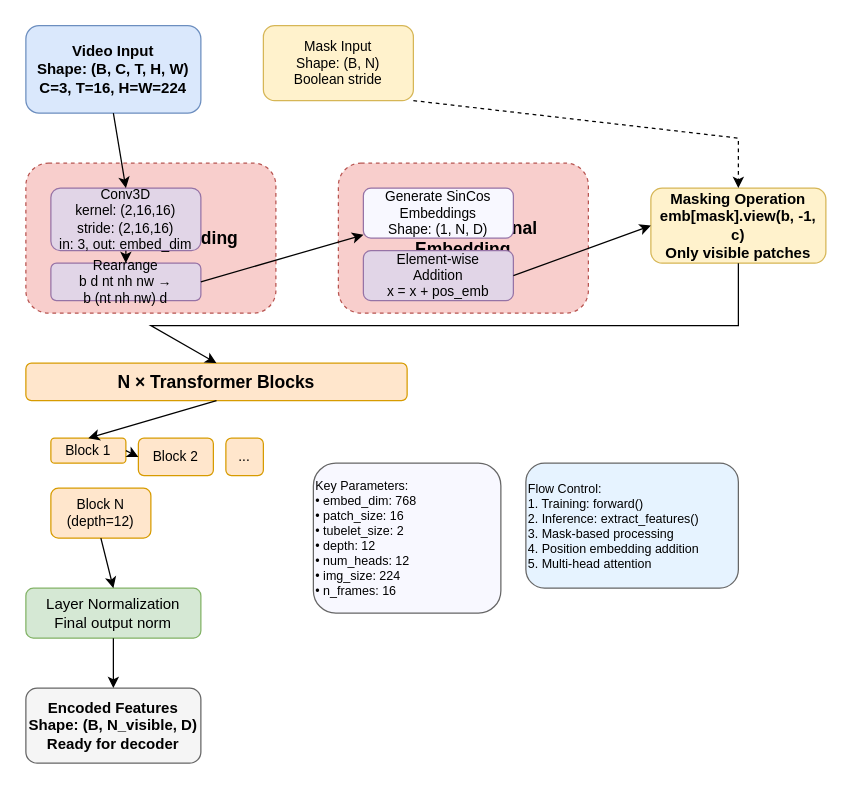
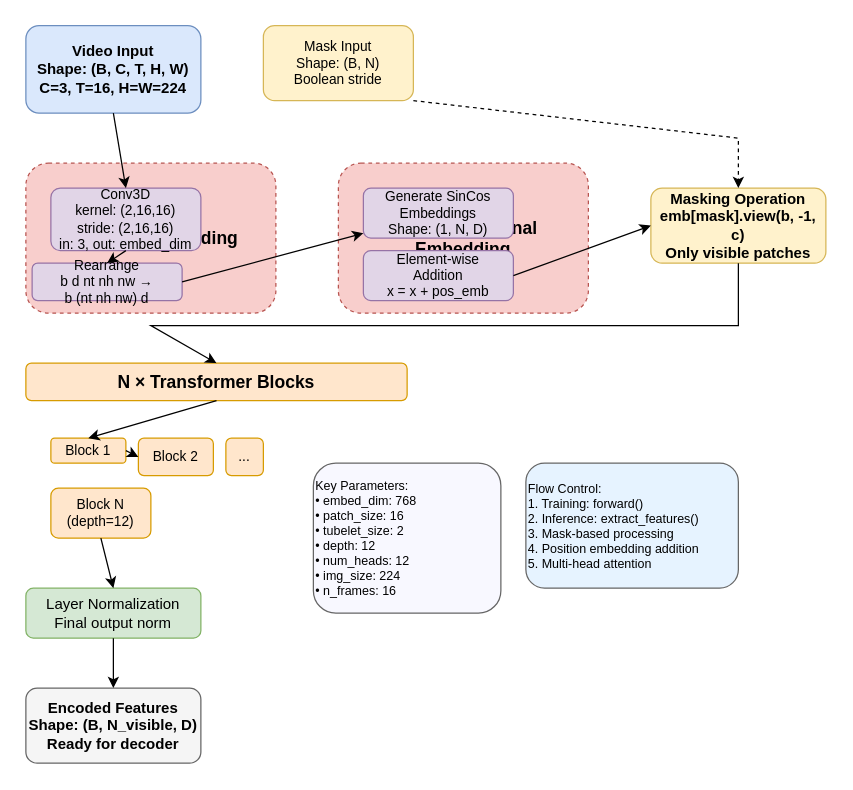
(438, 213) -> (438, 213)
(126, 282) -> (107, 282)
